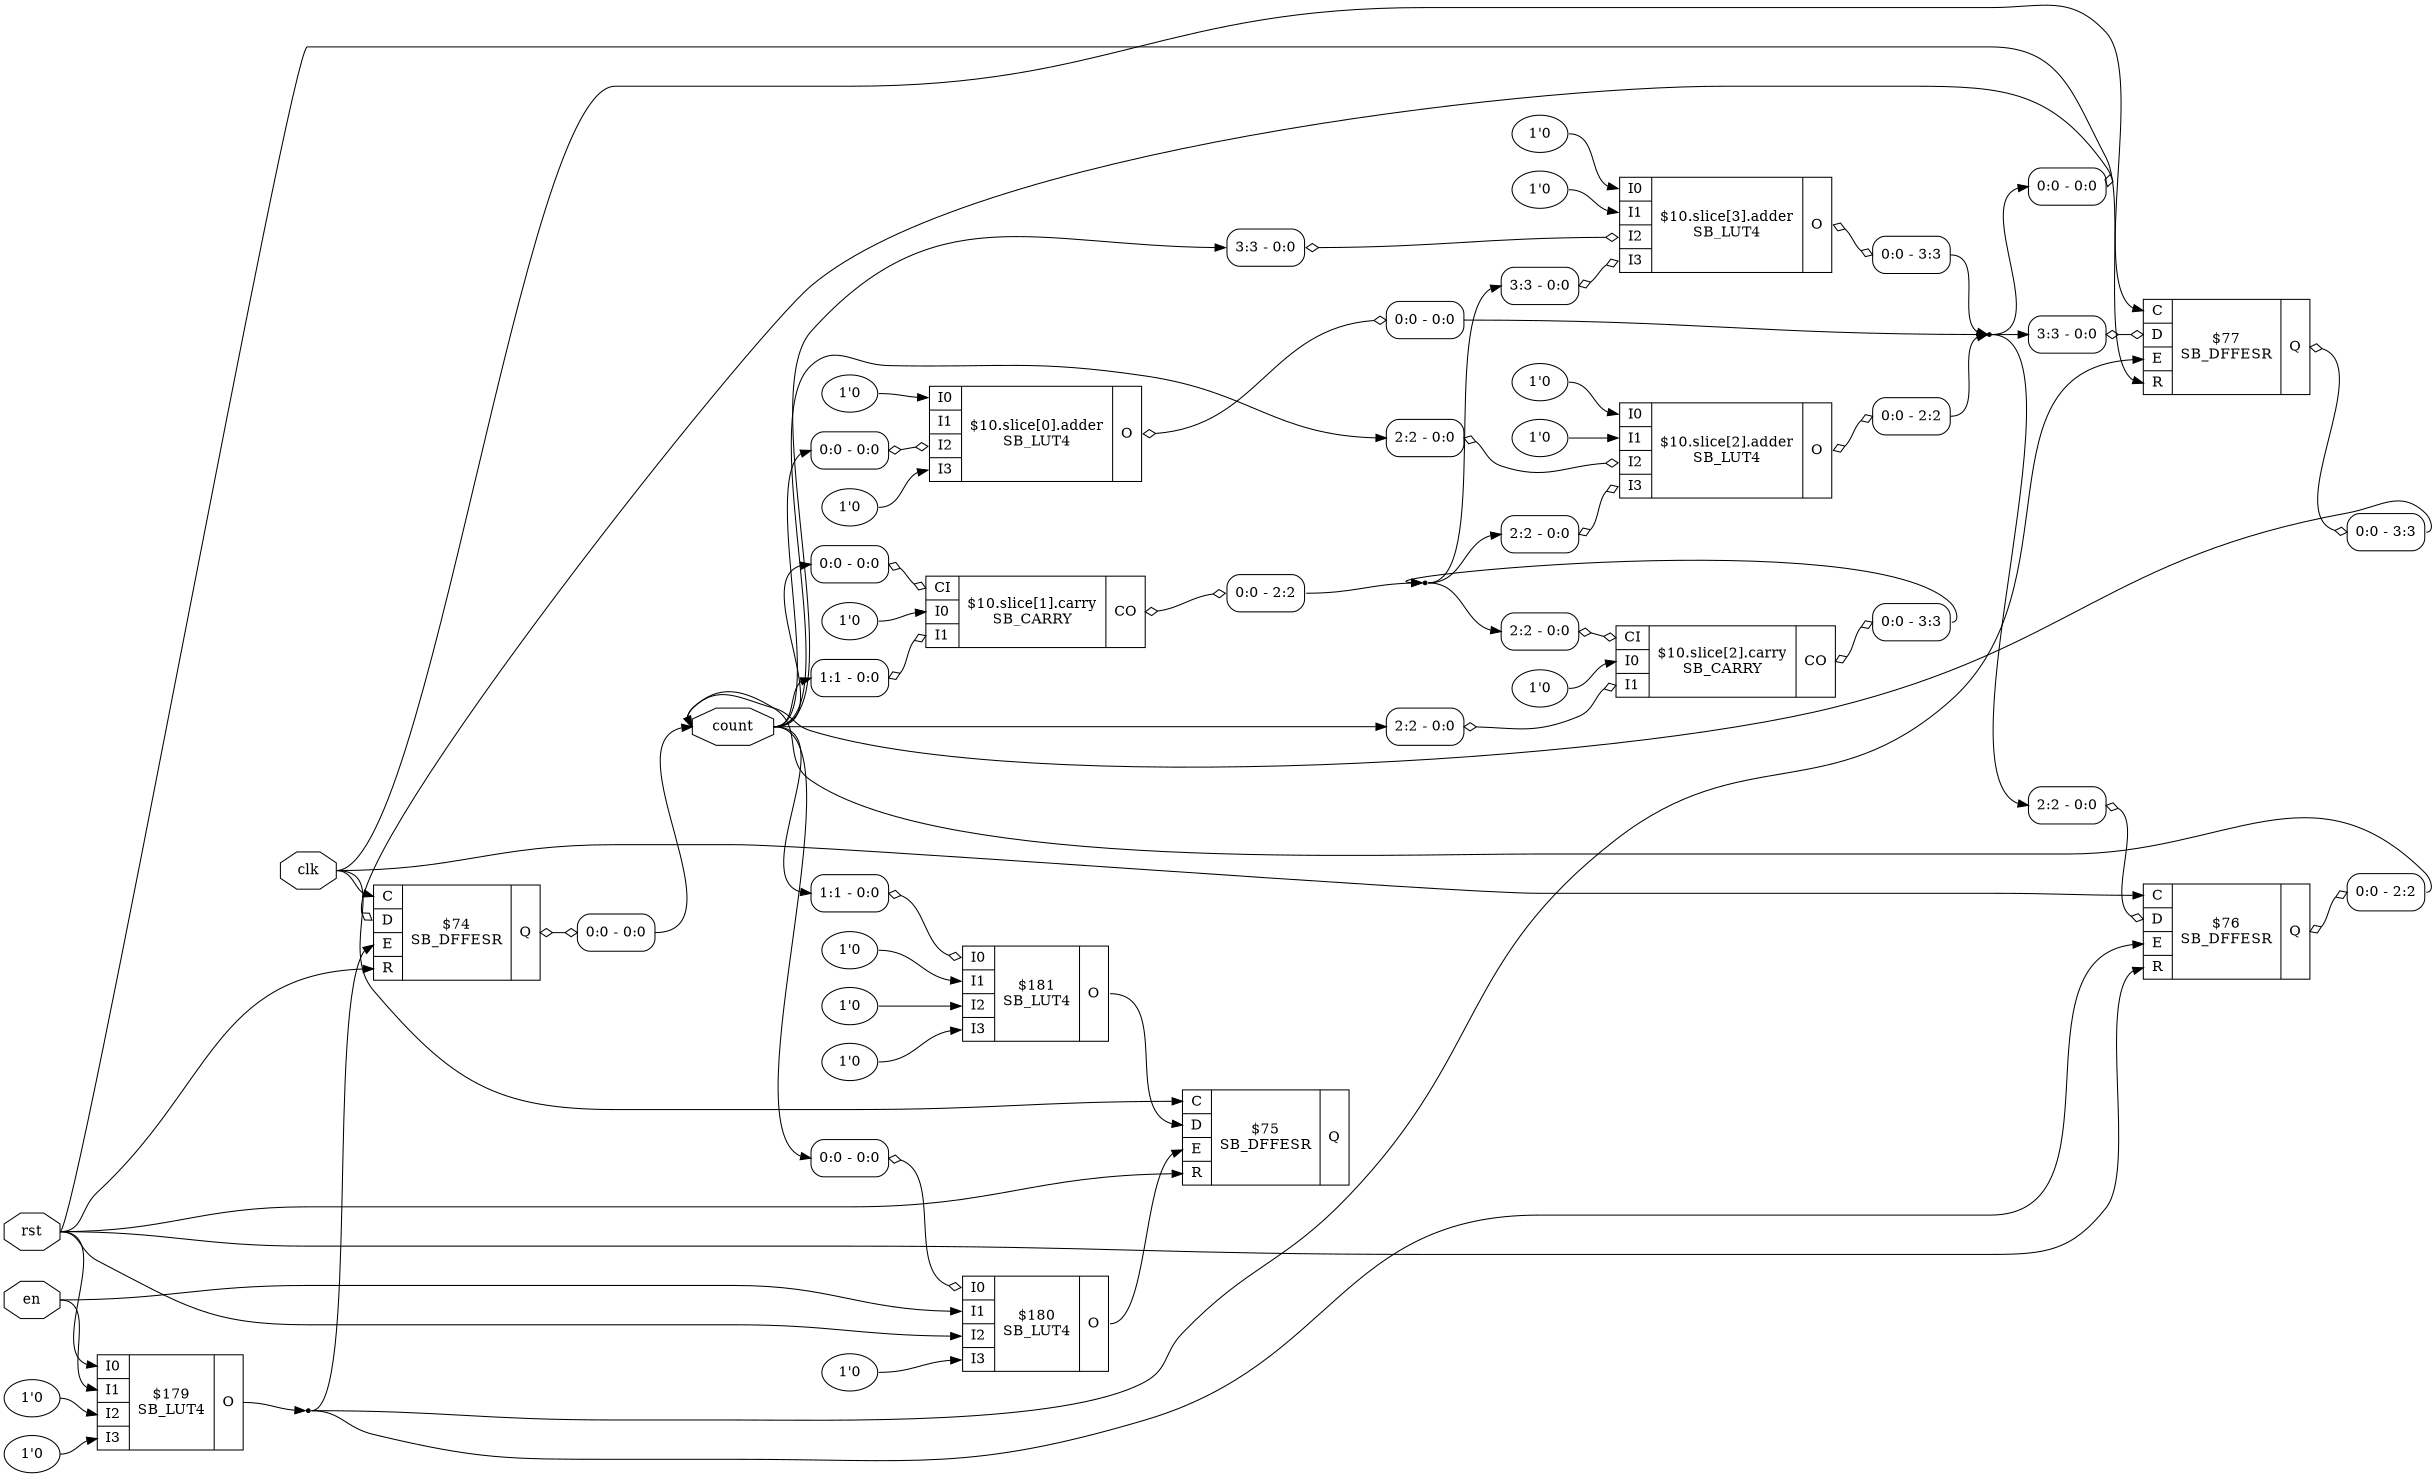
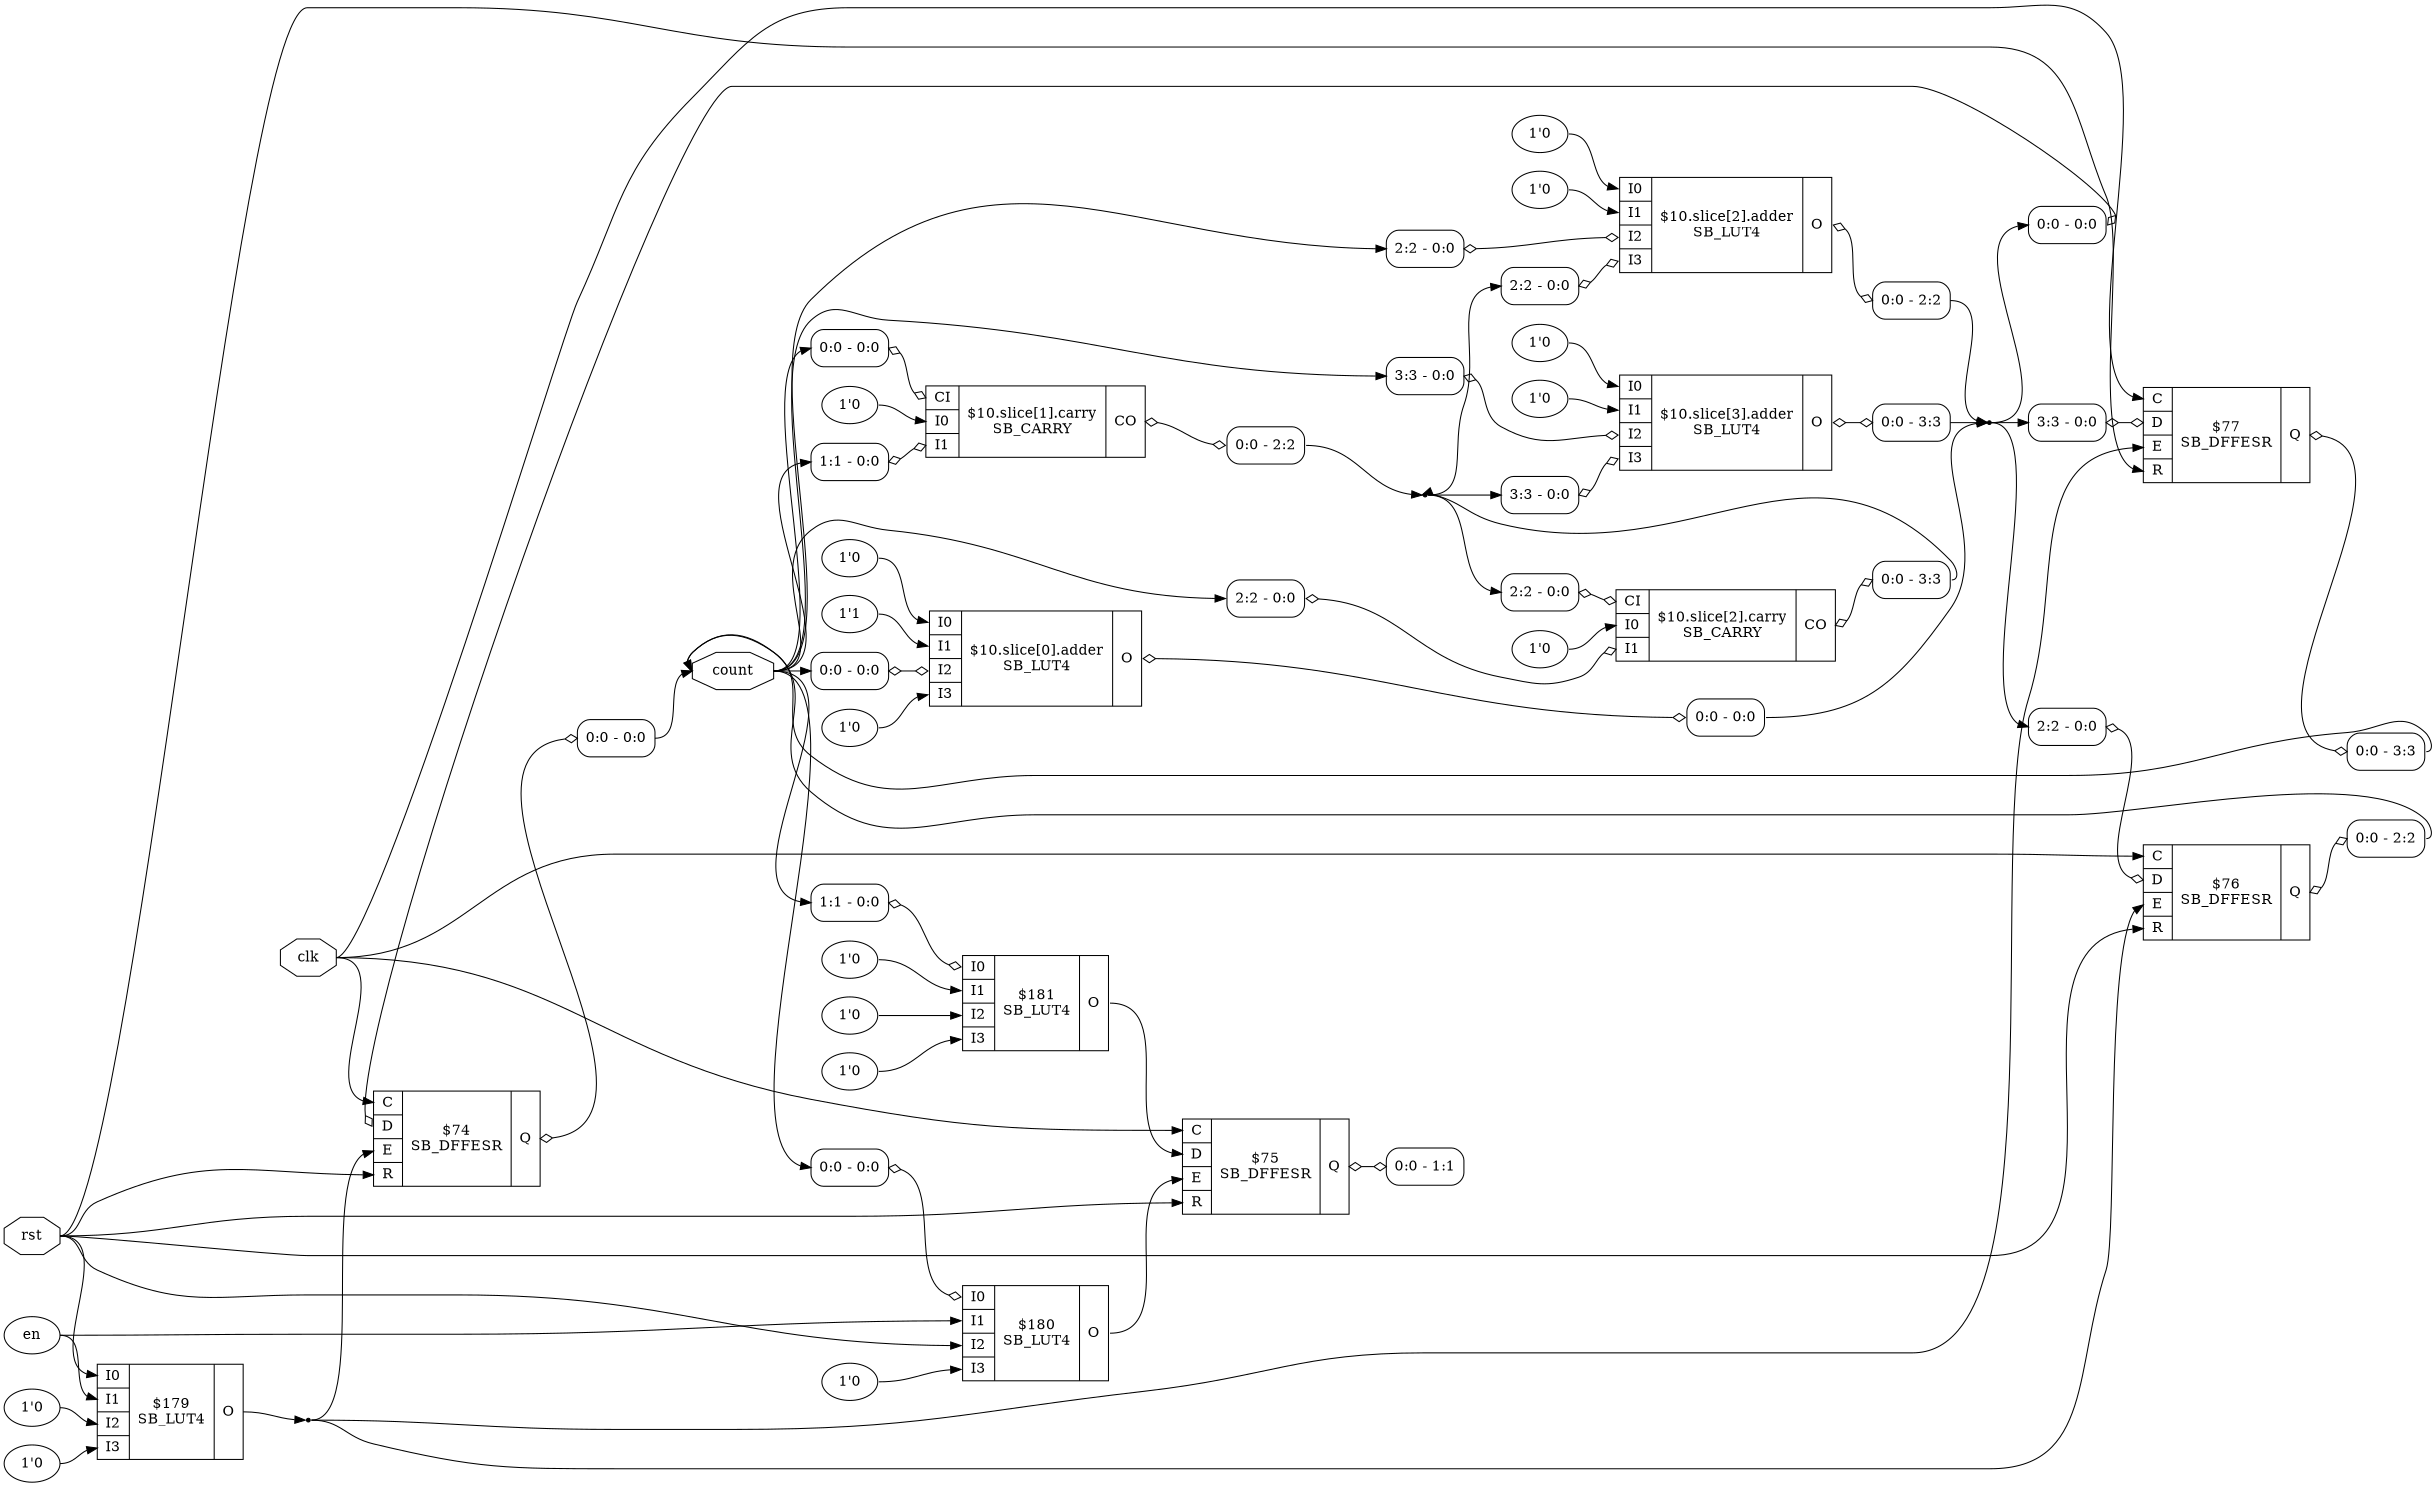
none -> (850, 614)
none -> (1425, 1167)
(32, 1300) -> (32, 1335)
